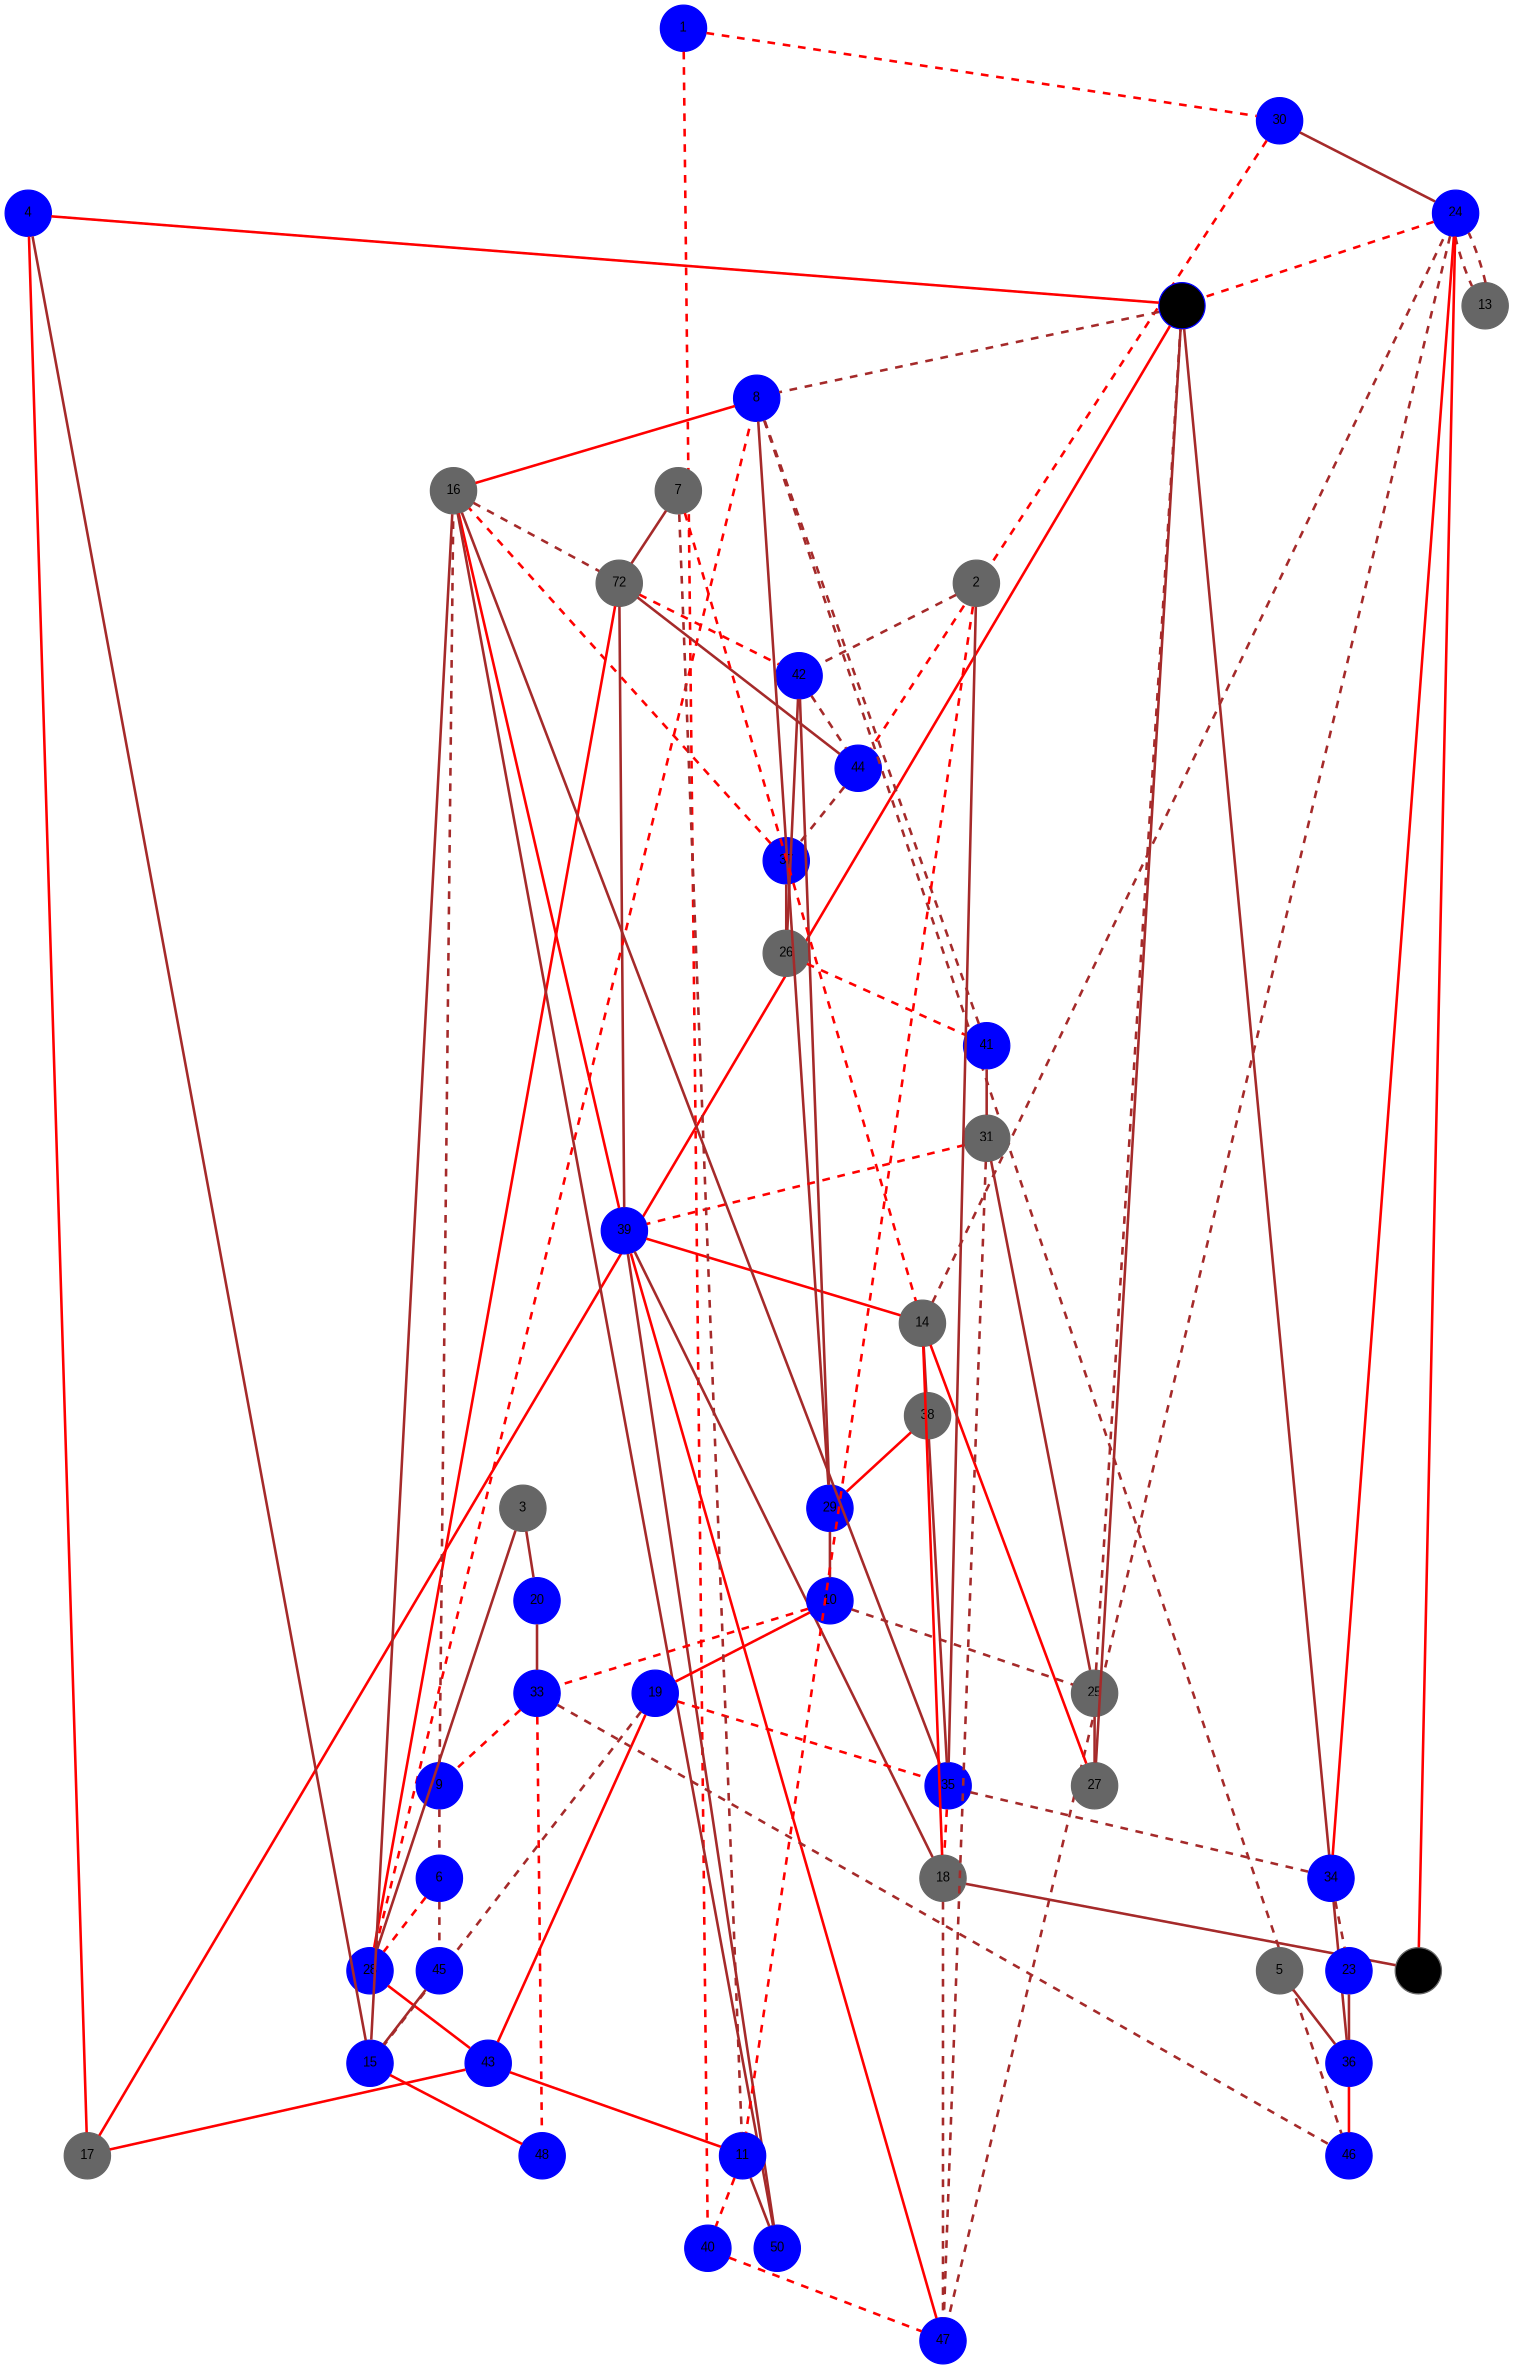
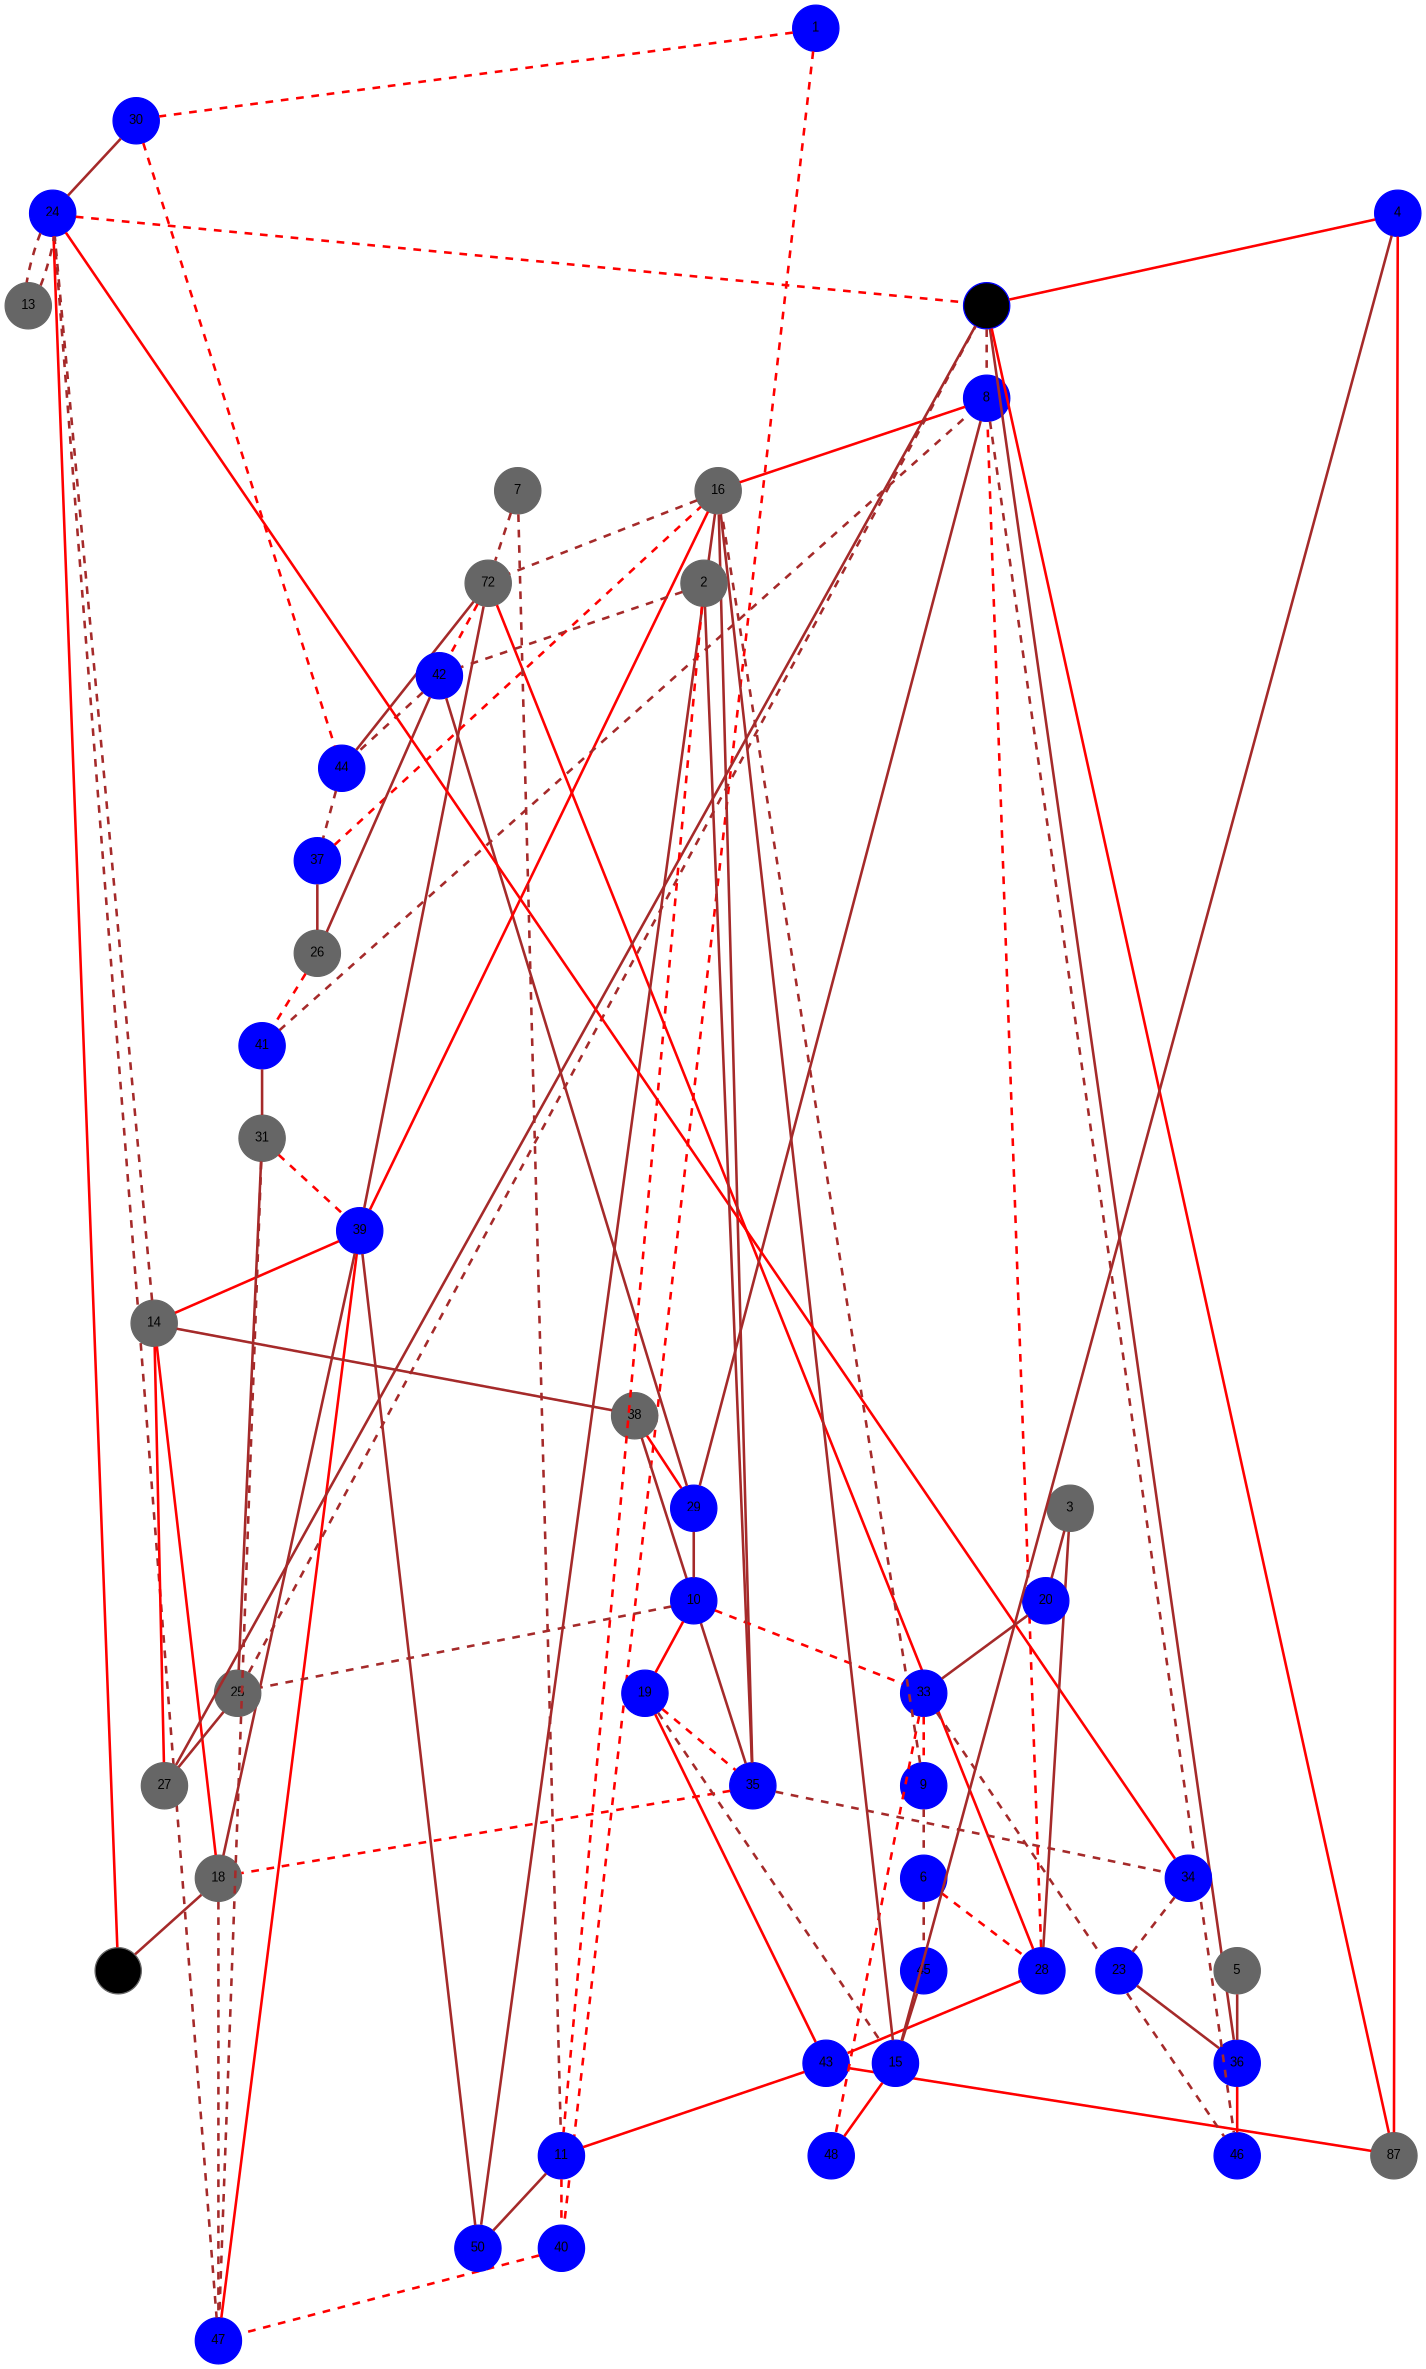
(649, 537) -> (503, 537)
(777, 828) -> none
(87, 2156) -> (1394, 2156)
